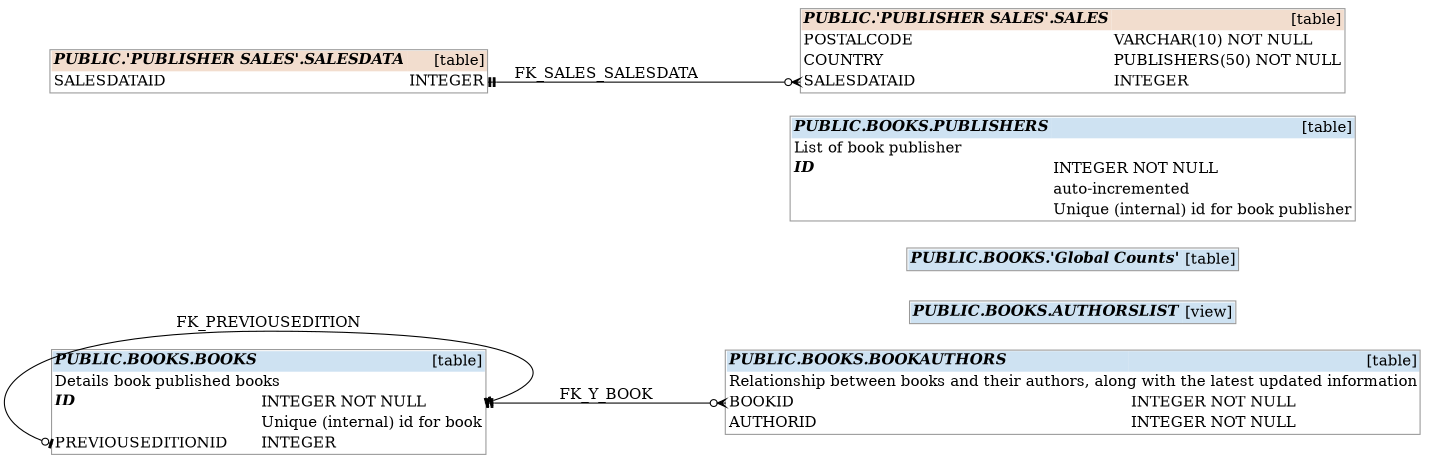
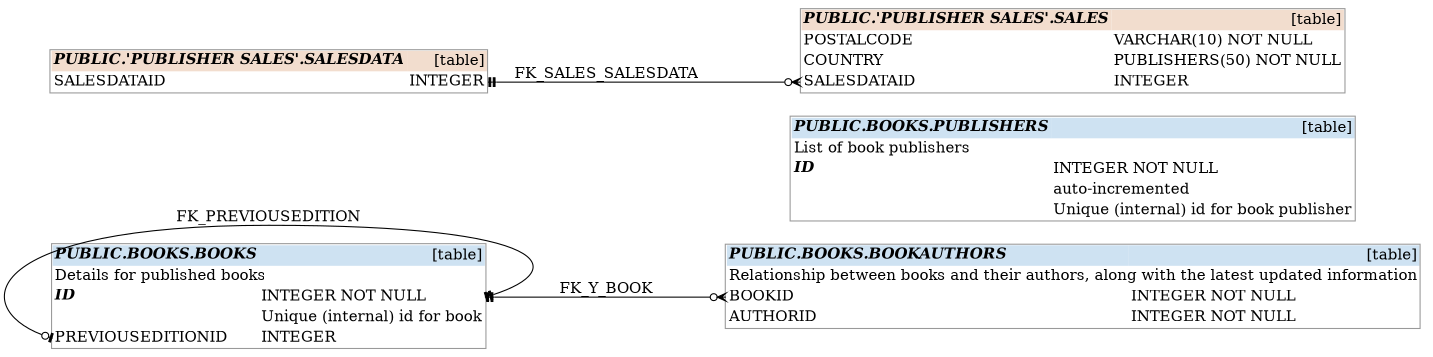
(878, 148) -> (882, 148)
(1073, 259) -> none
(1073, 312) -> none
(168, 381) -> (161, 276)
